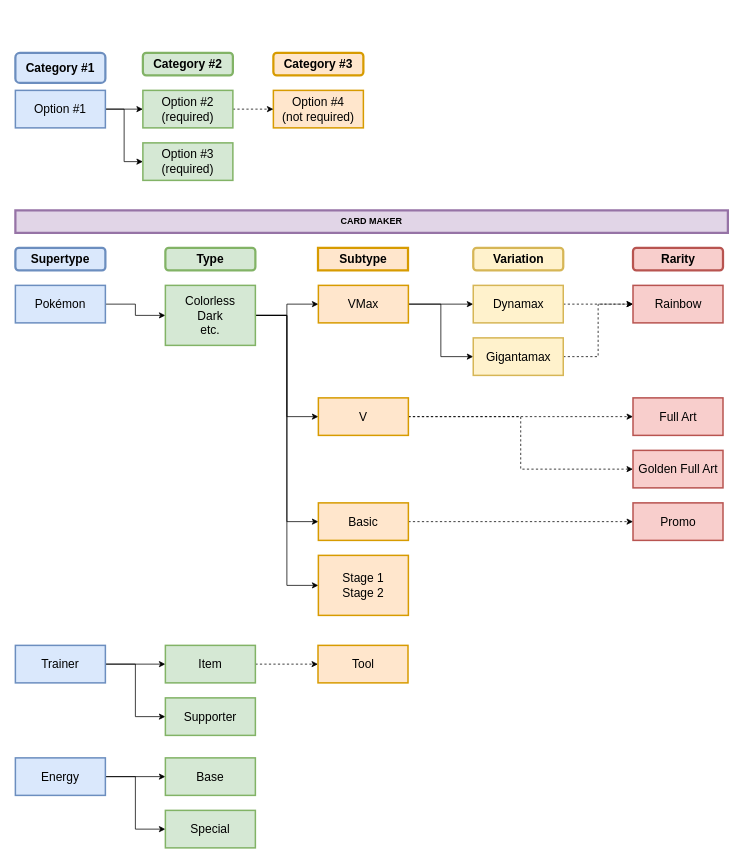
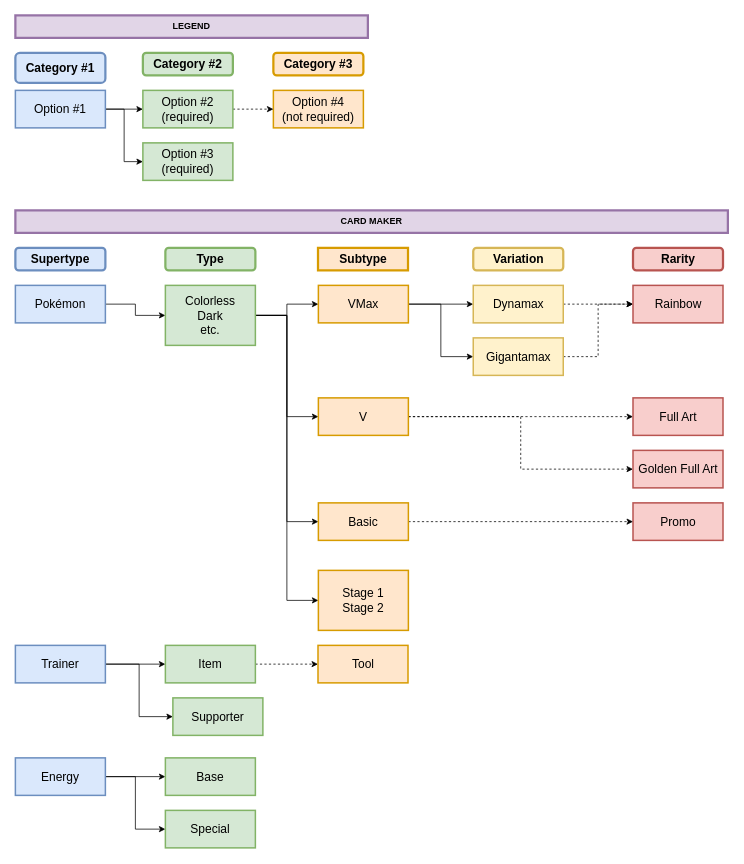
none -> (192, 27)
(363, 585) -> (363, 600)
(210, 717) -> (218, 717)
